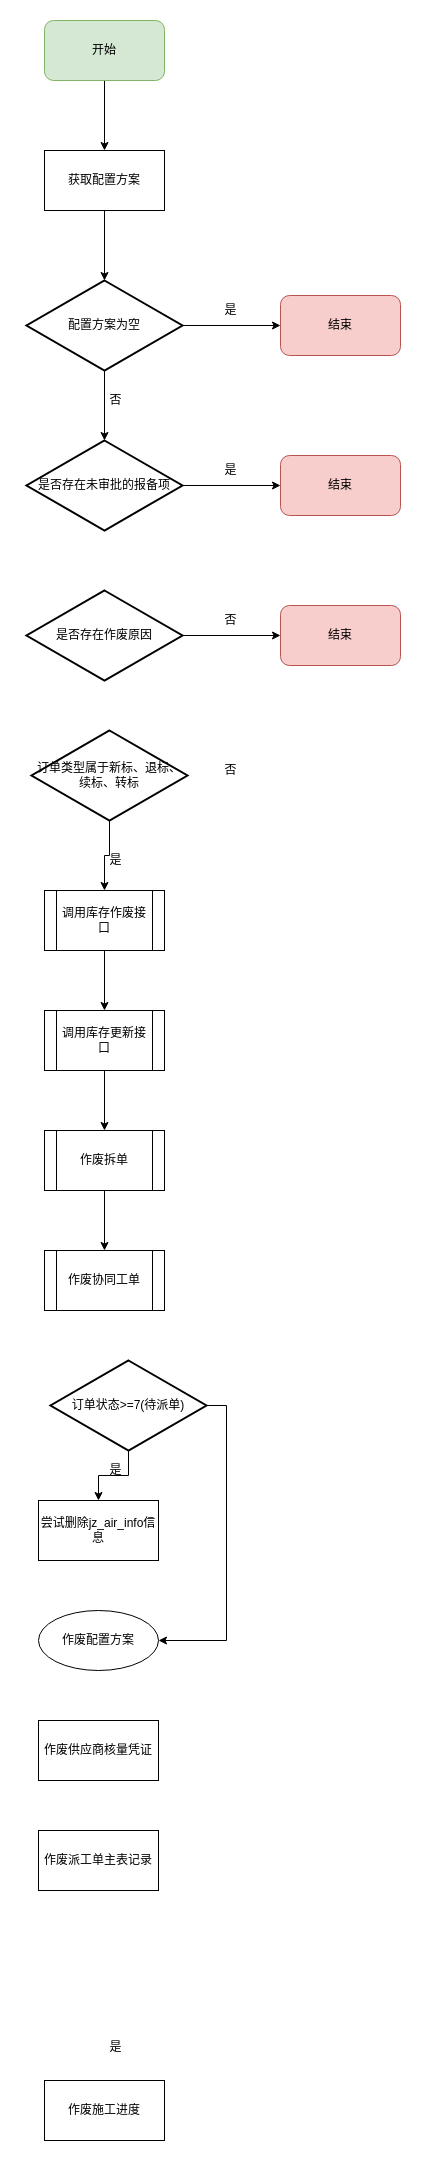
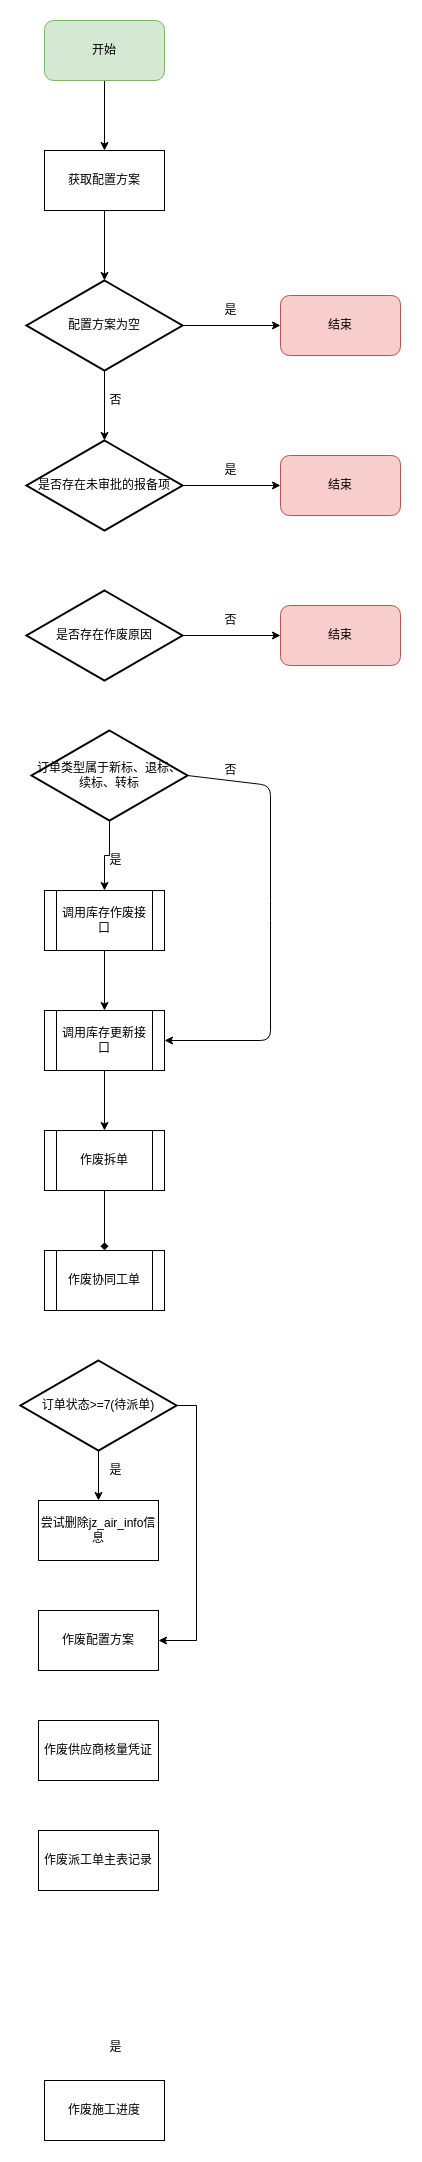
none -> (271, 921)
(105, 1242) -> (105, 1242)
(129, 1406) -> (99, 1406)
(99, 1641) -> (99, 1641)
